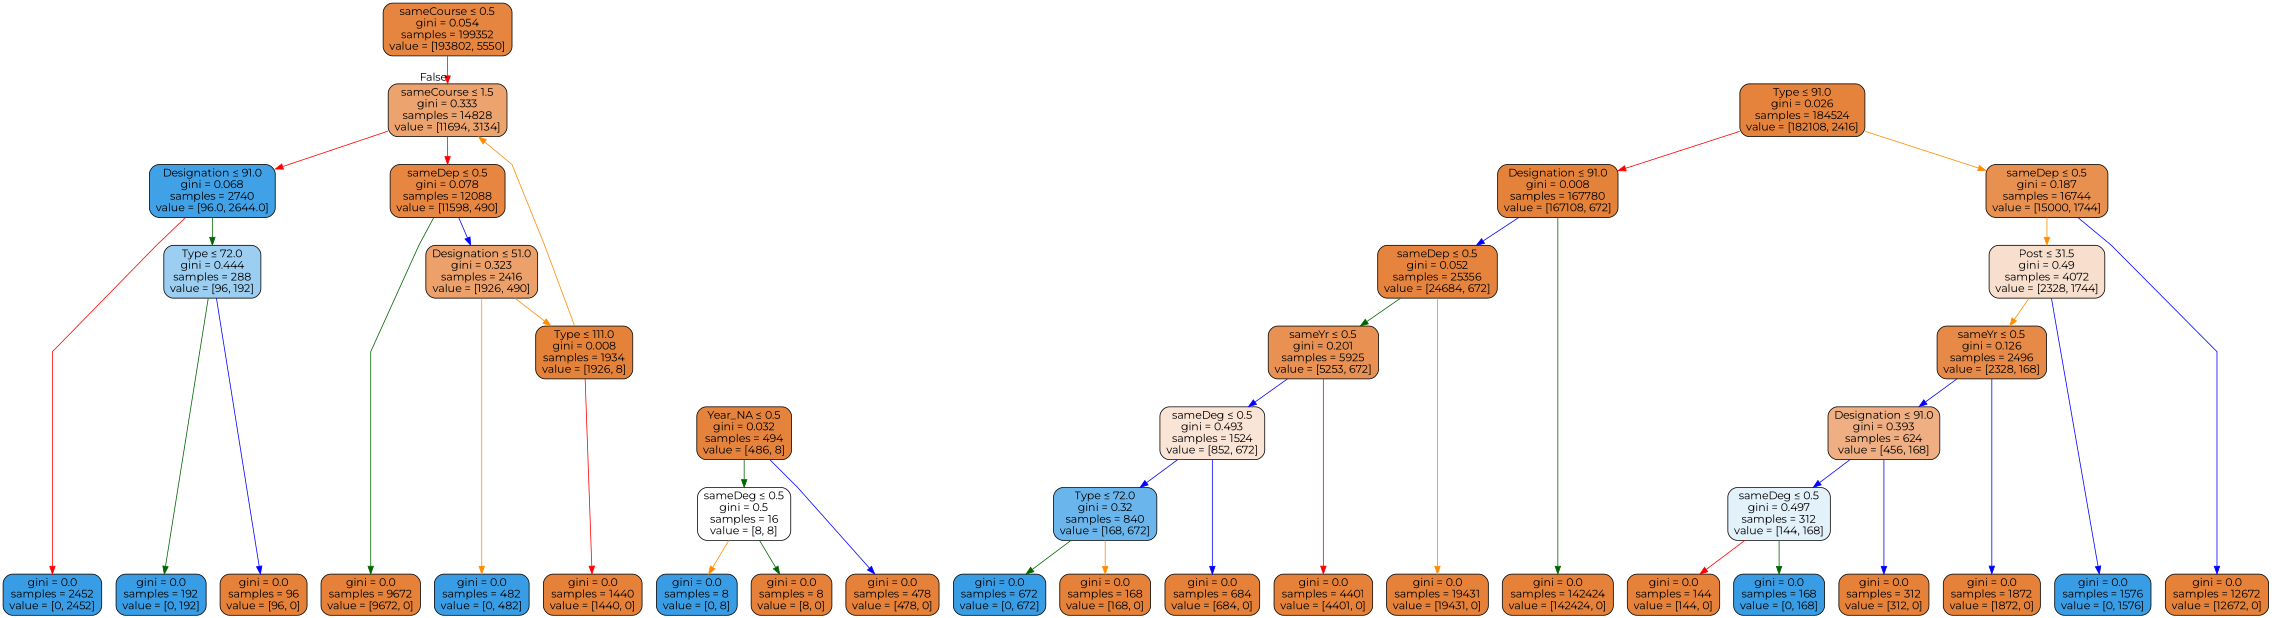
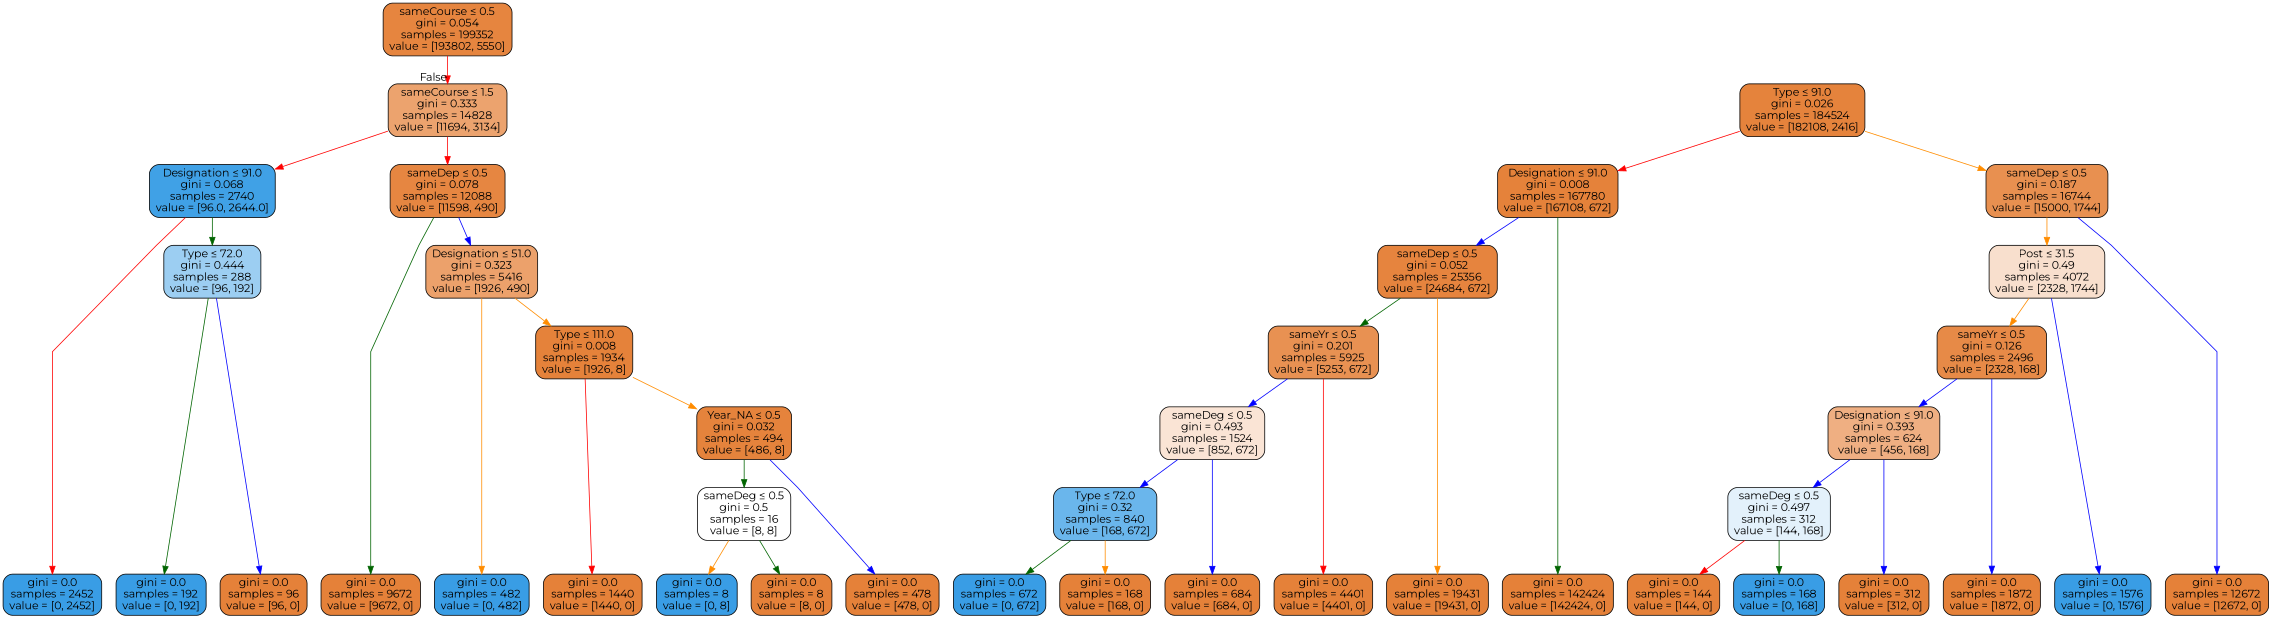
(538, 228) -> (661, 391)
(482, 277) -> (482, 277)
